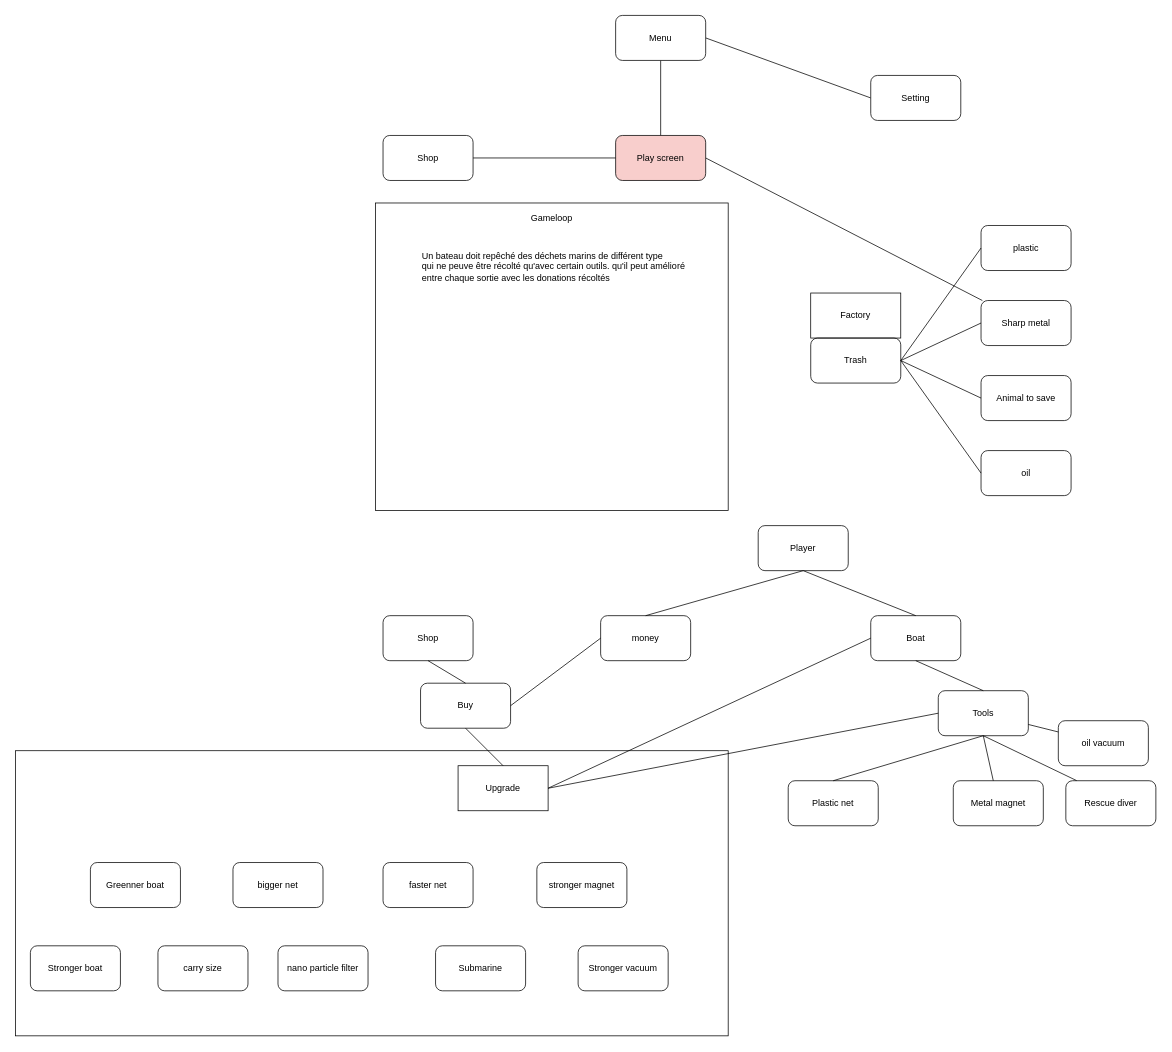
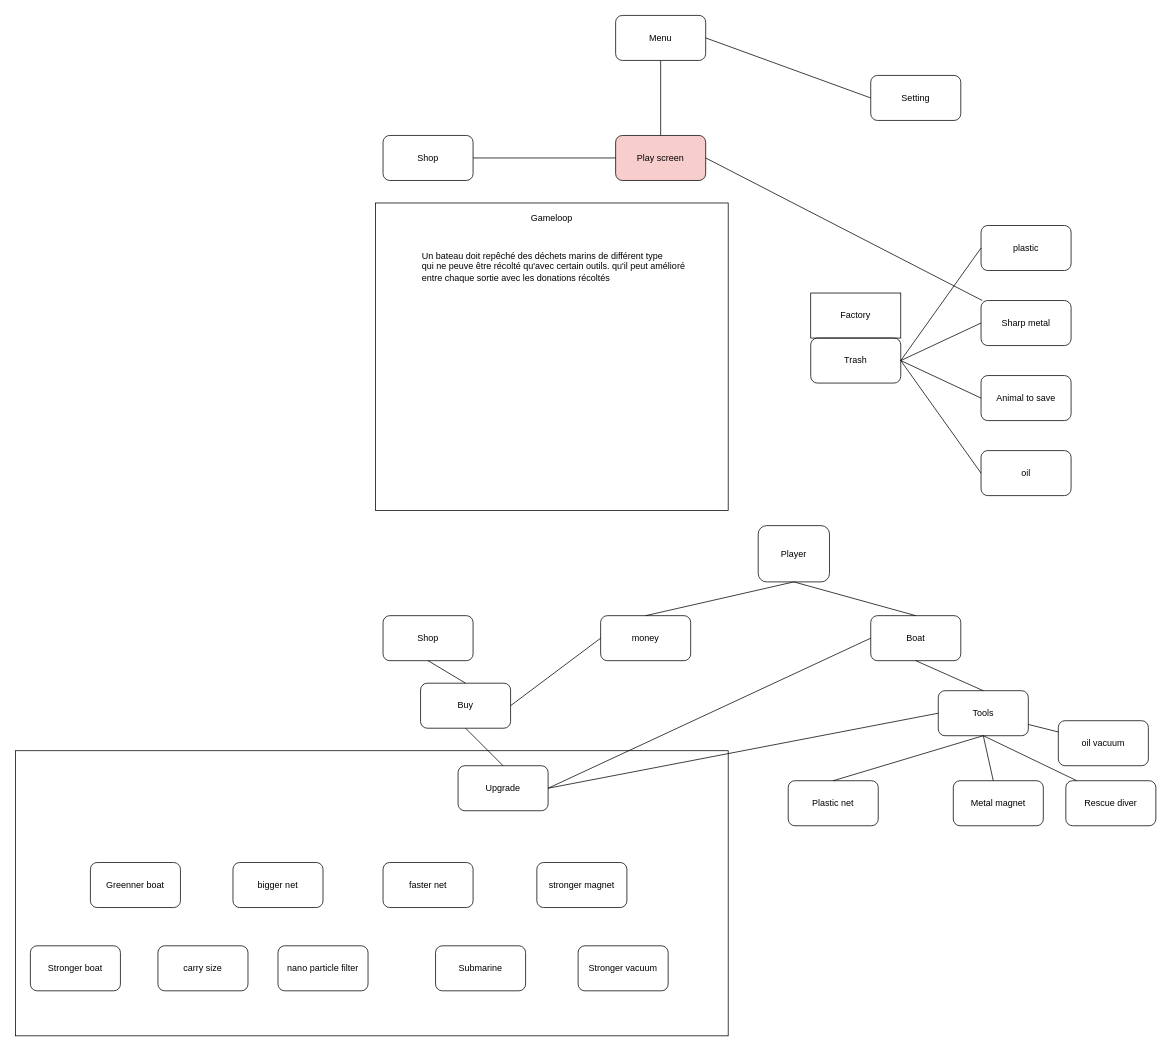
(803, 548) -> (794, 554)
(503, 788) -> (503, 788)
